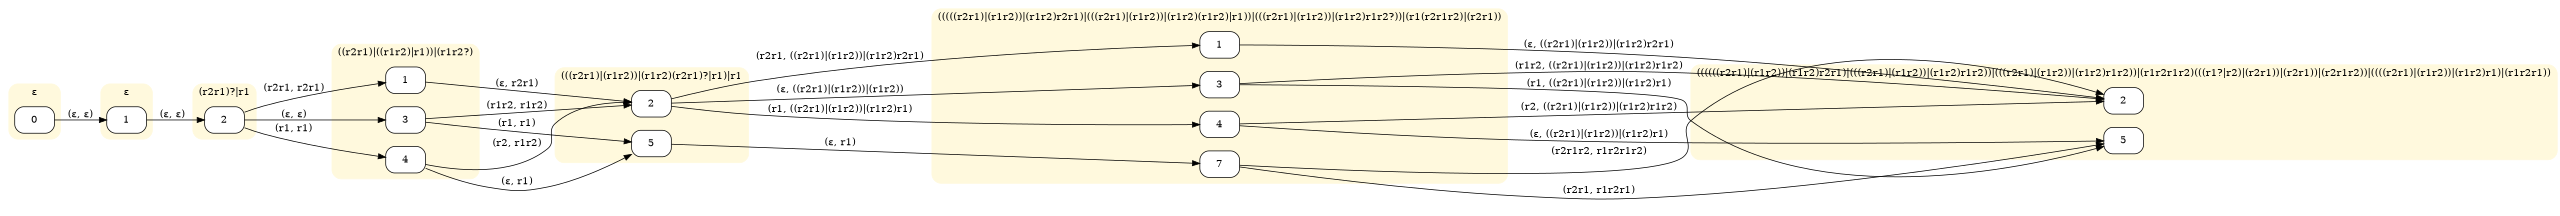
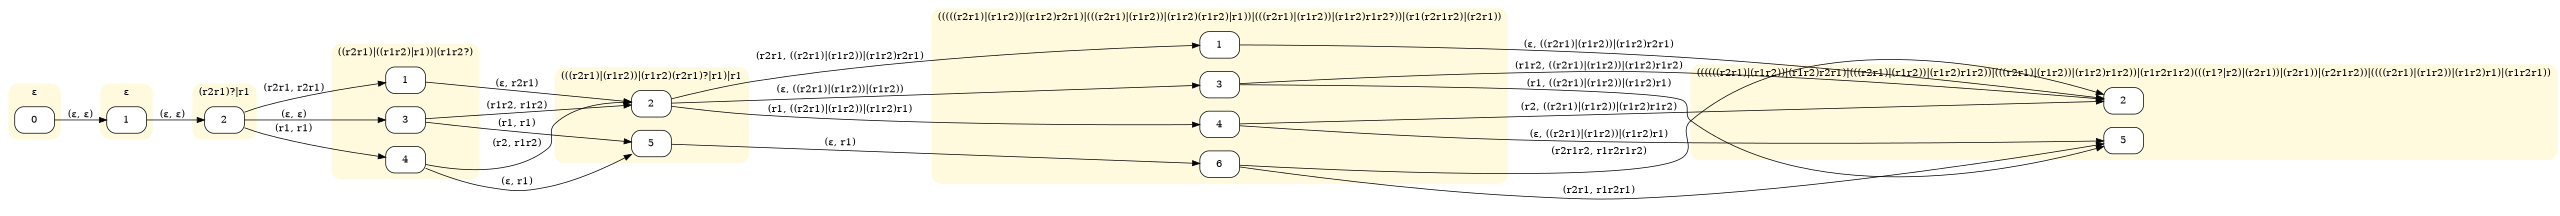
(1220, 164) -> (1220, 164)
